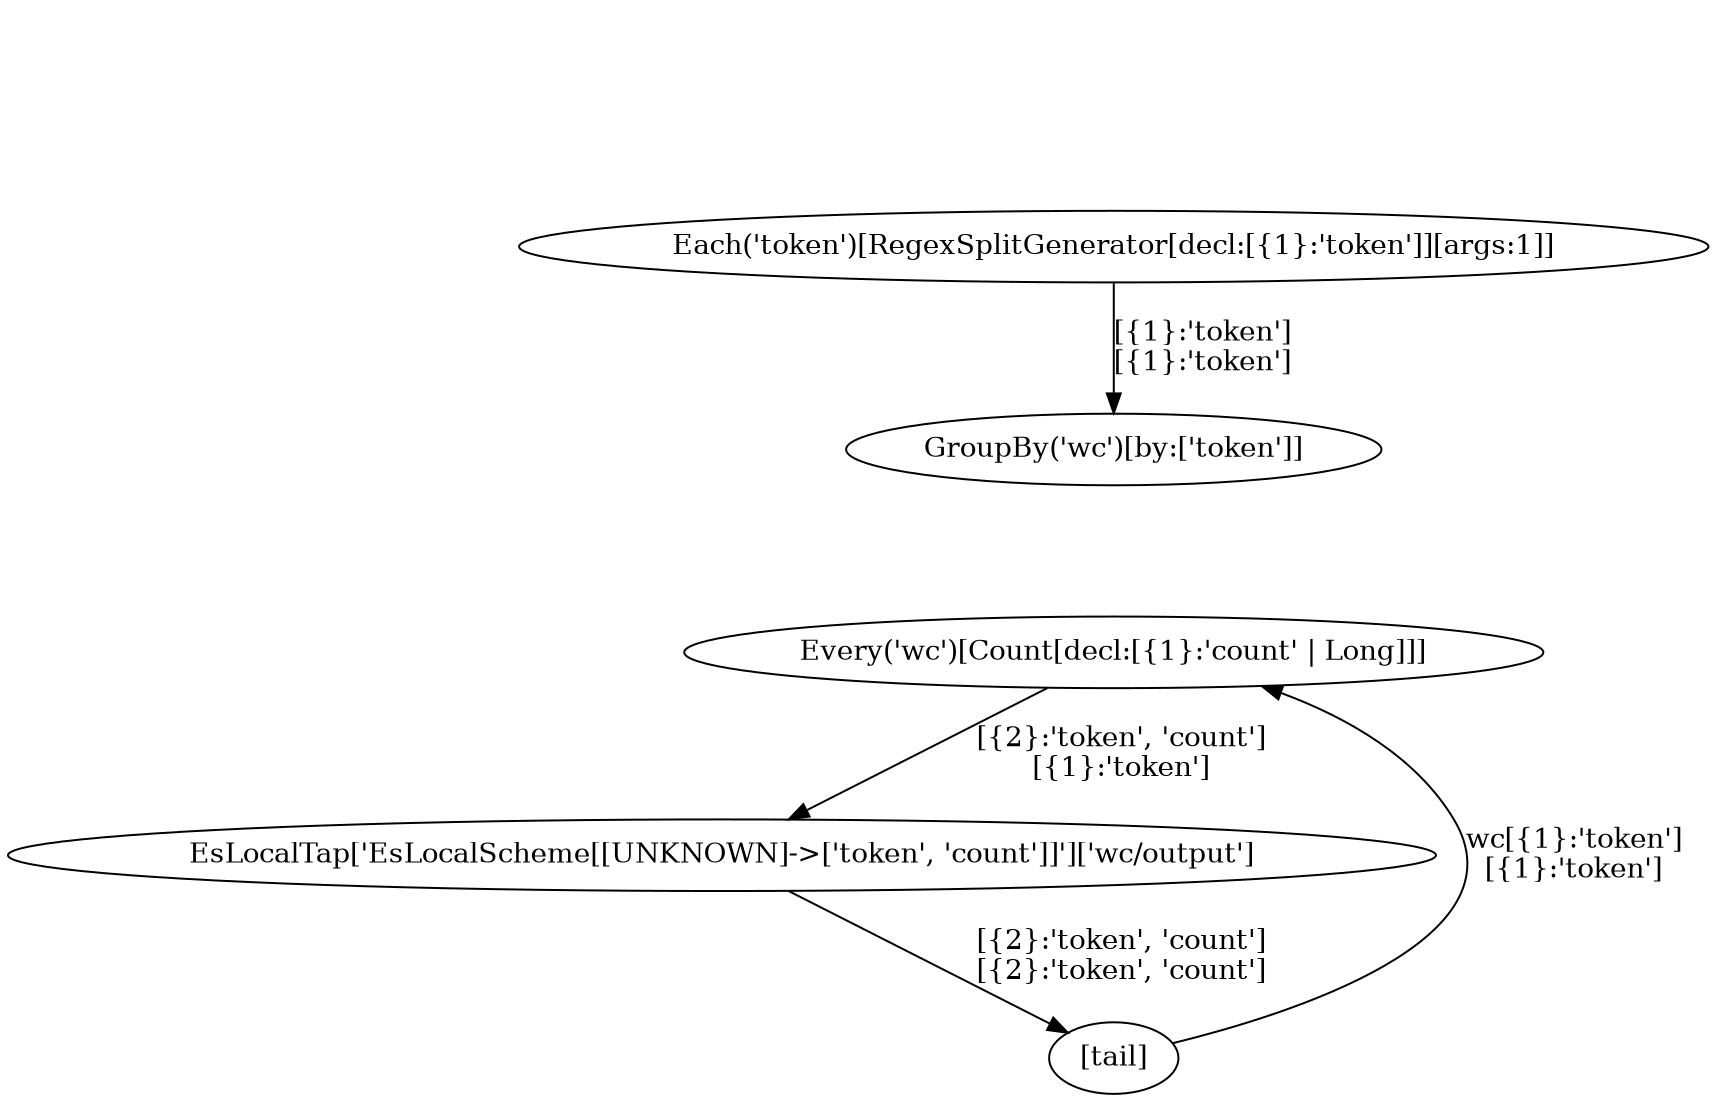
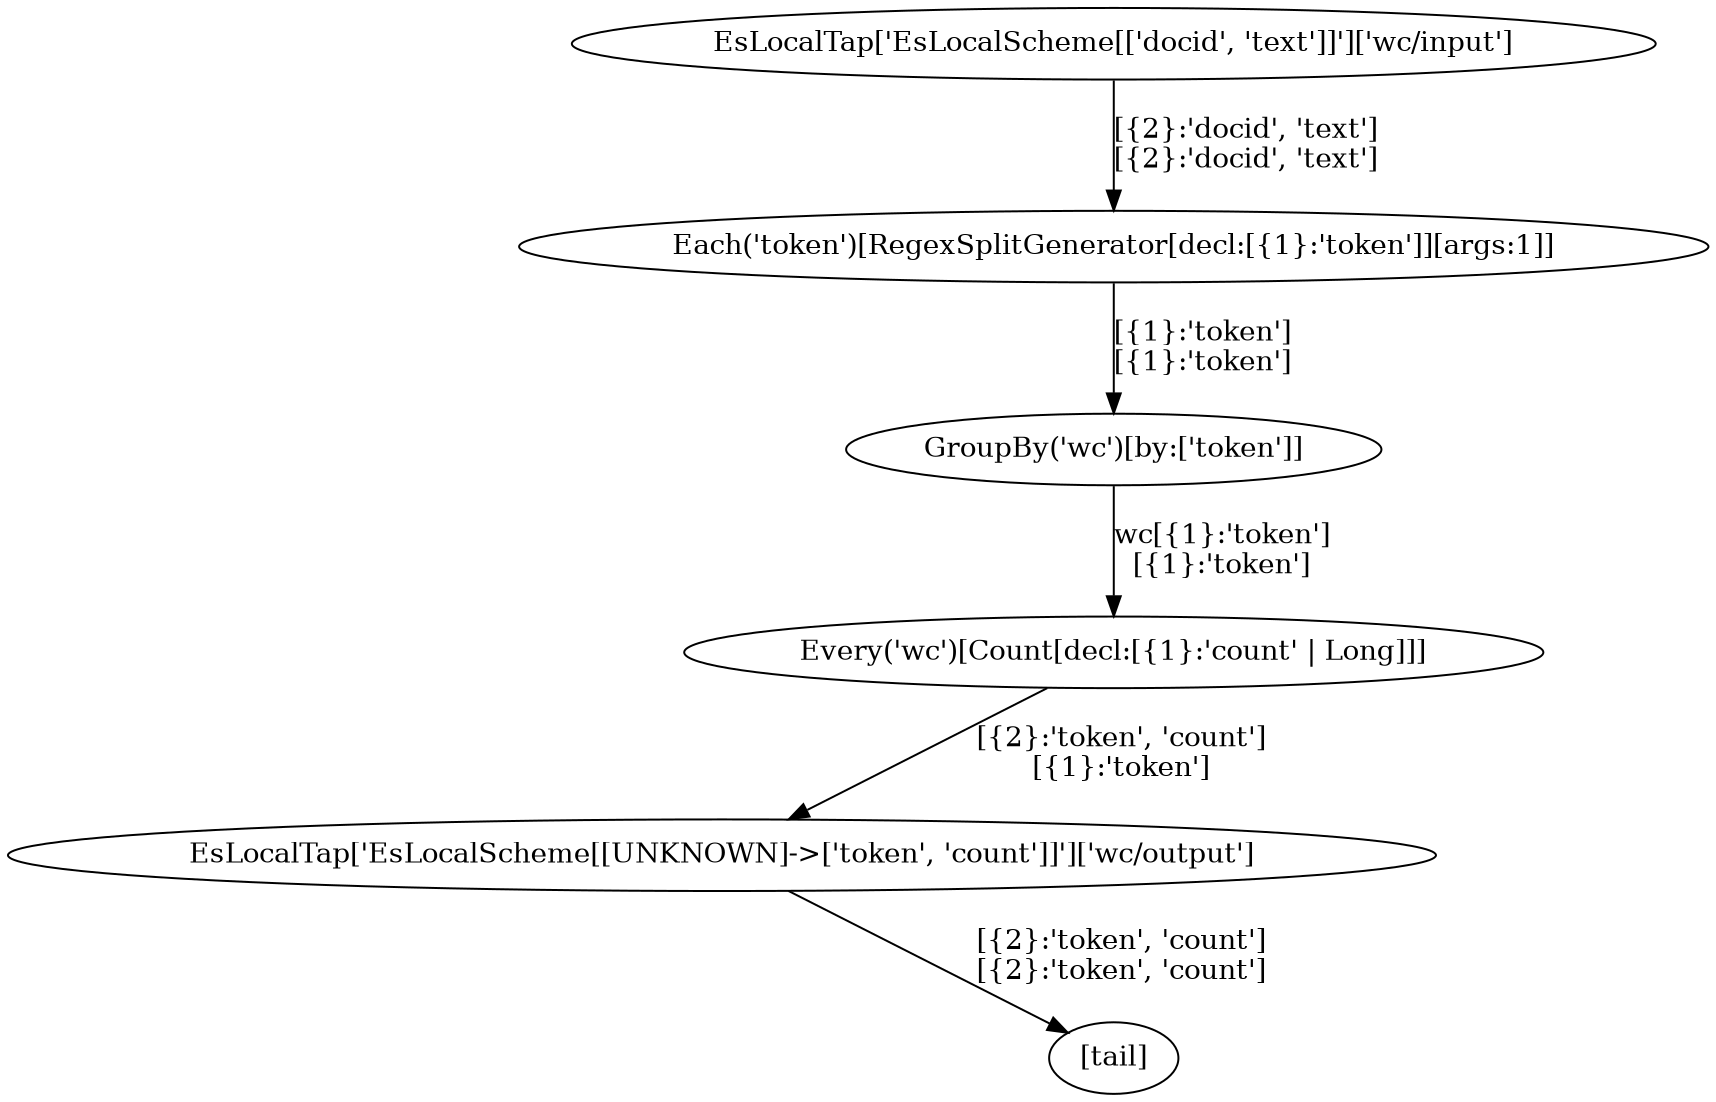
none -> (1114, 44)
(1450, 909) -> (1114, 541)
